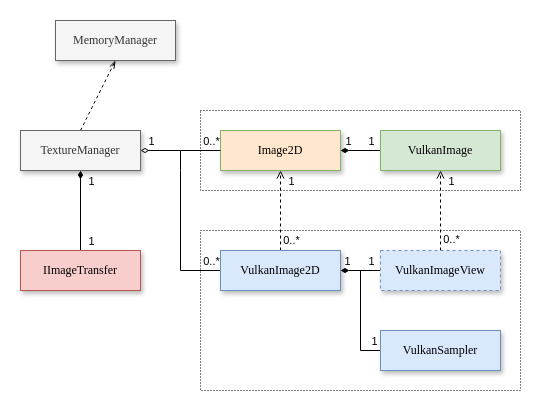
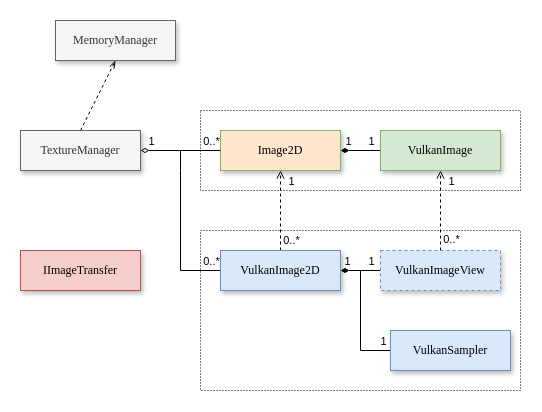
(81, 214) -> none
(441, 351) -> (451, 351)
